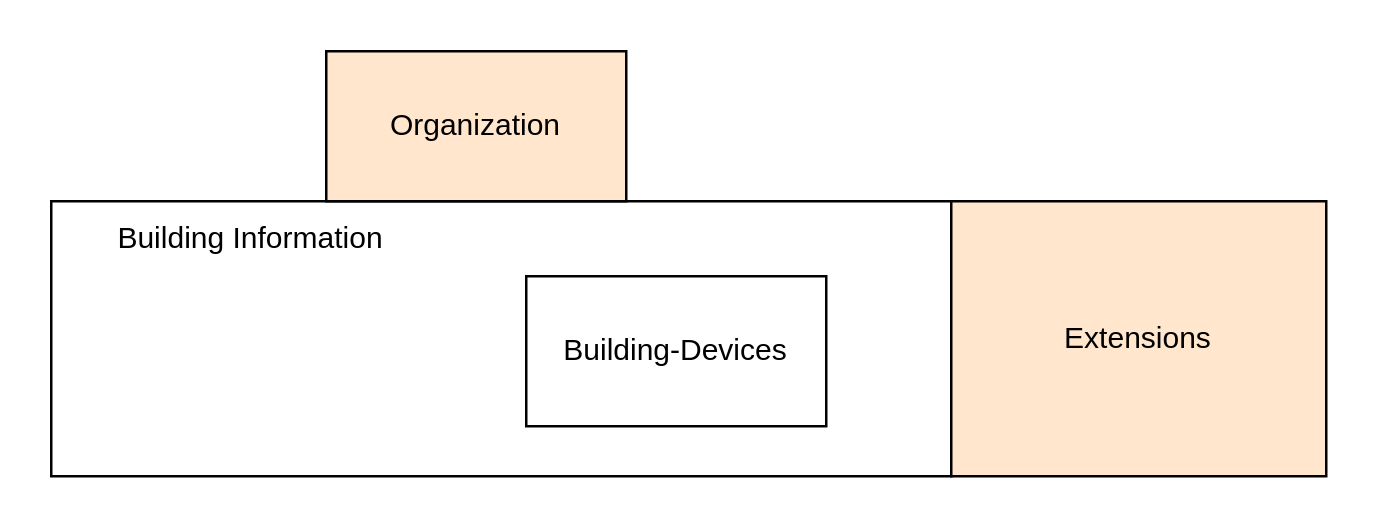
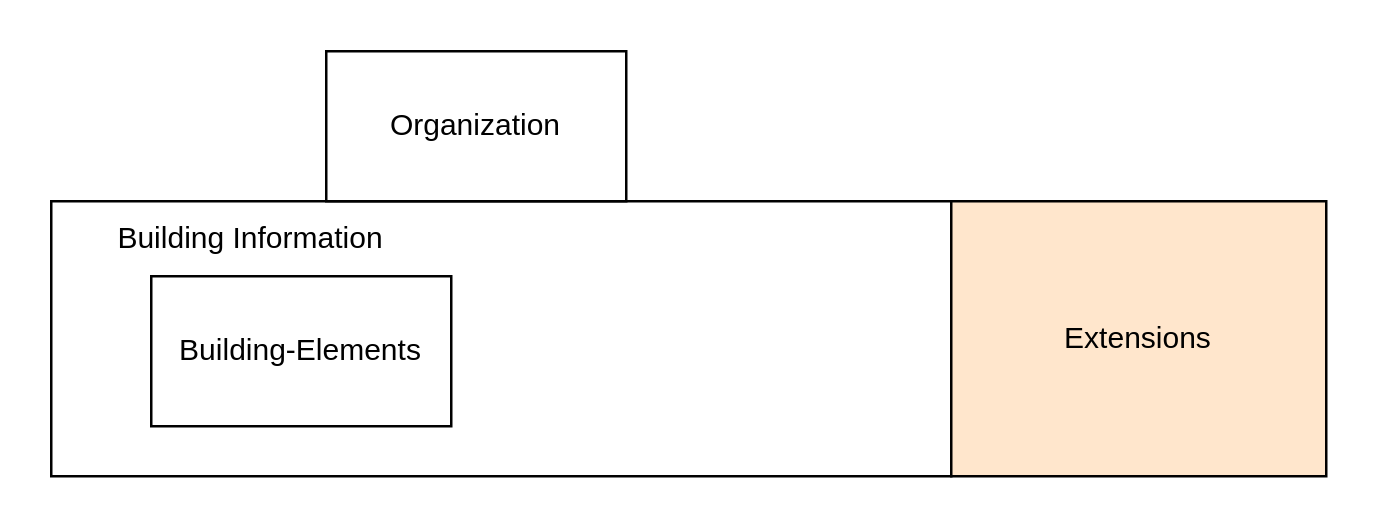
(476, 126) -> (476, 126)
none -> (301, 351)
(676, 351) -> none
